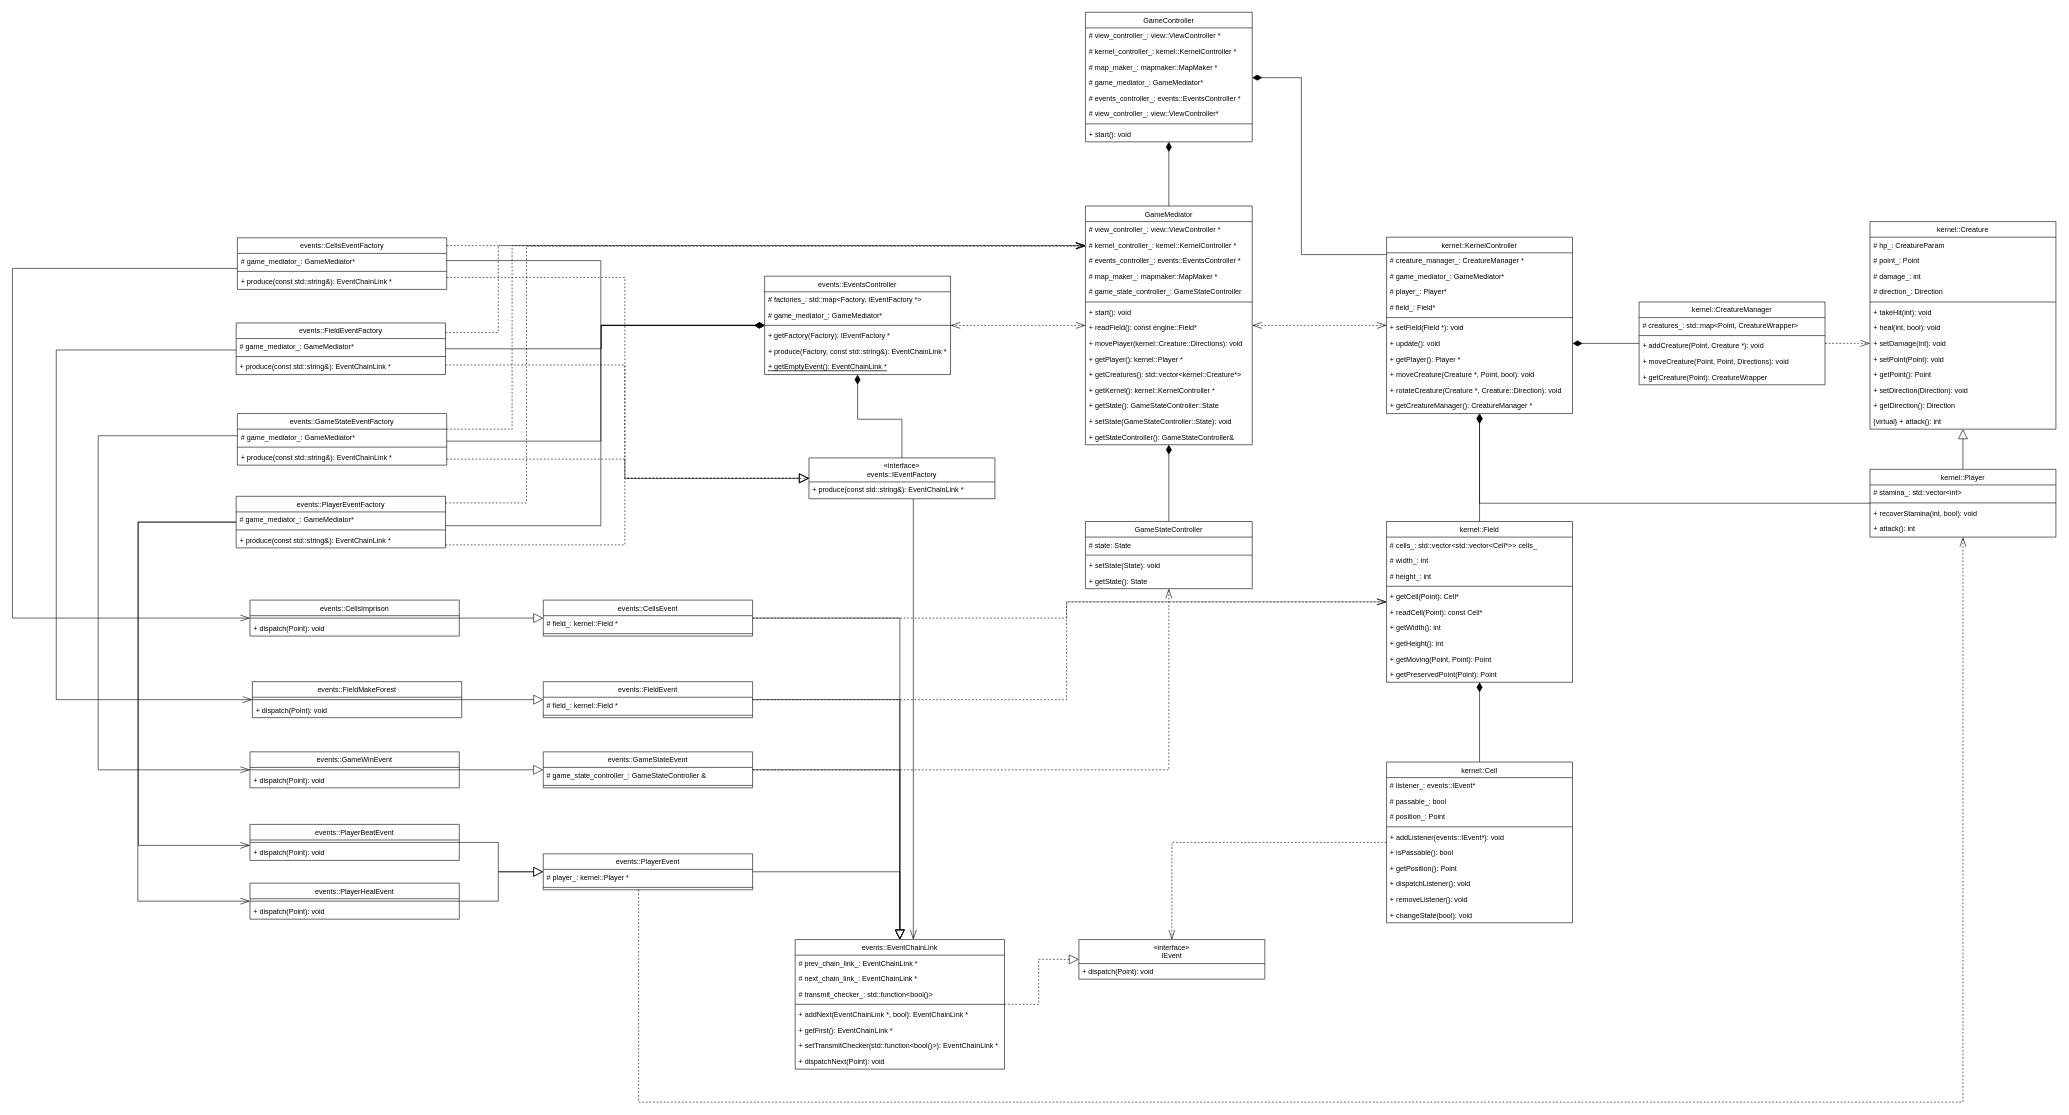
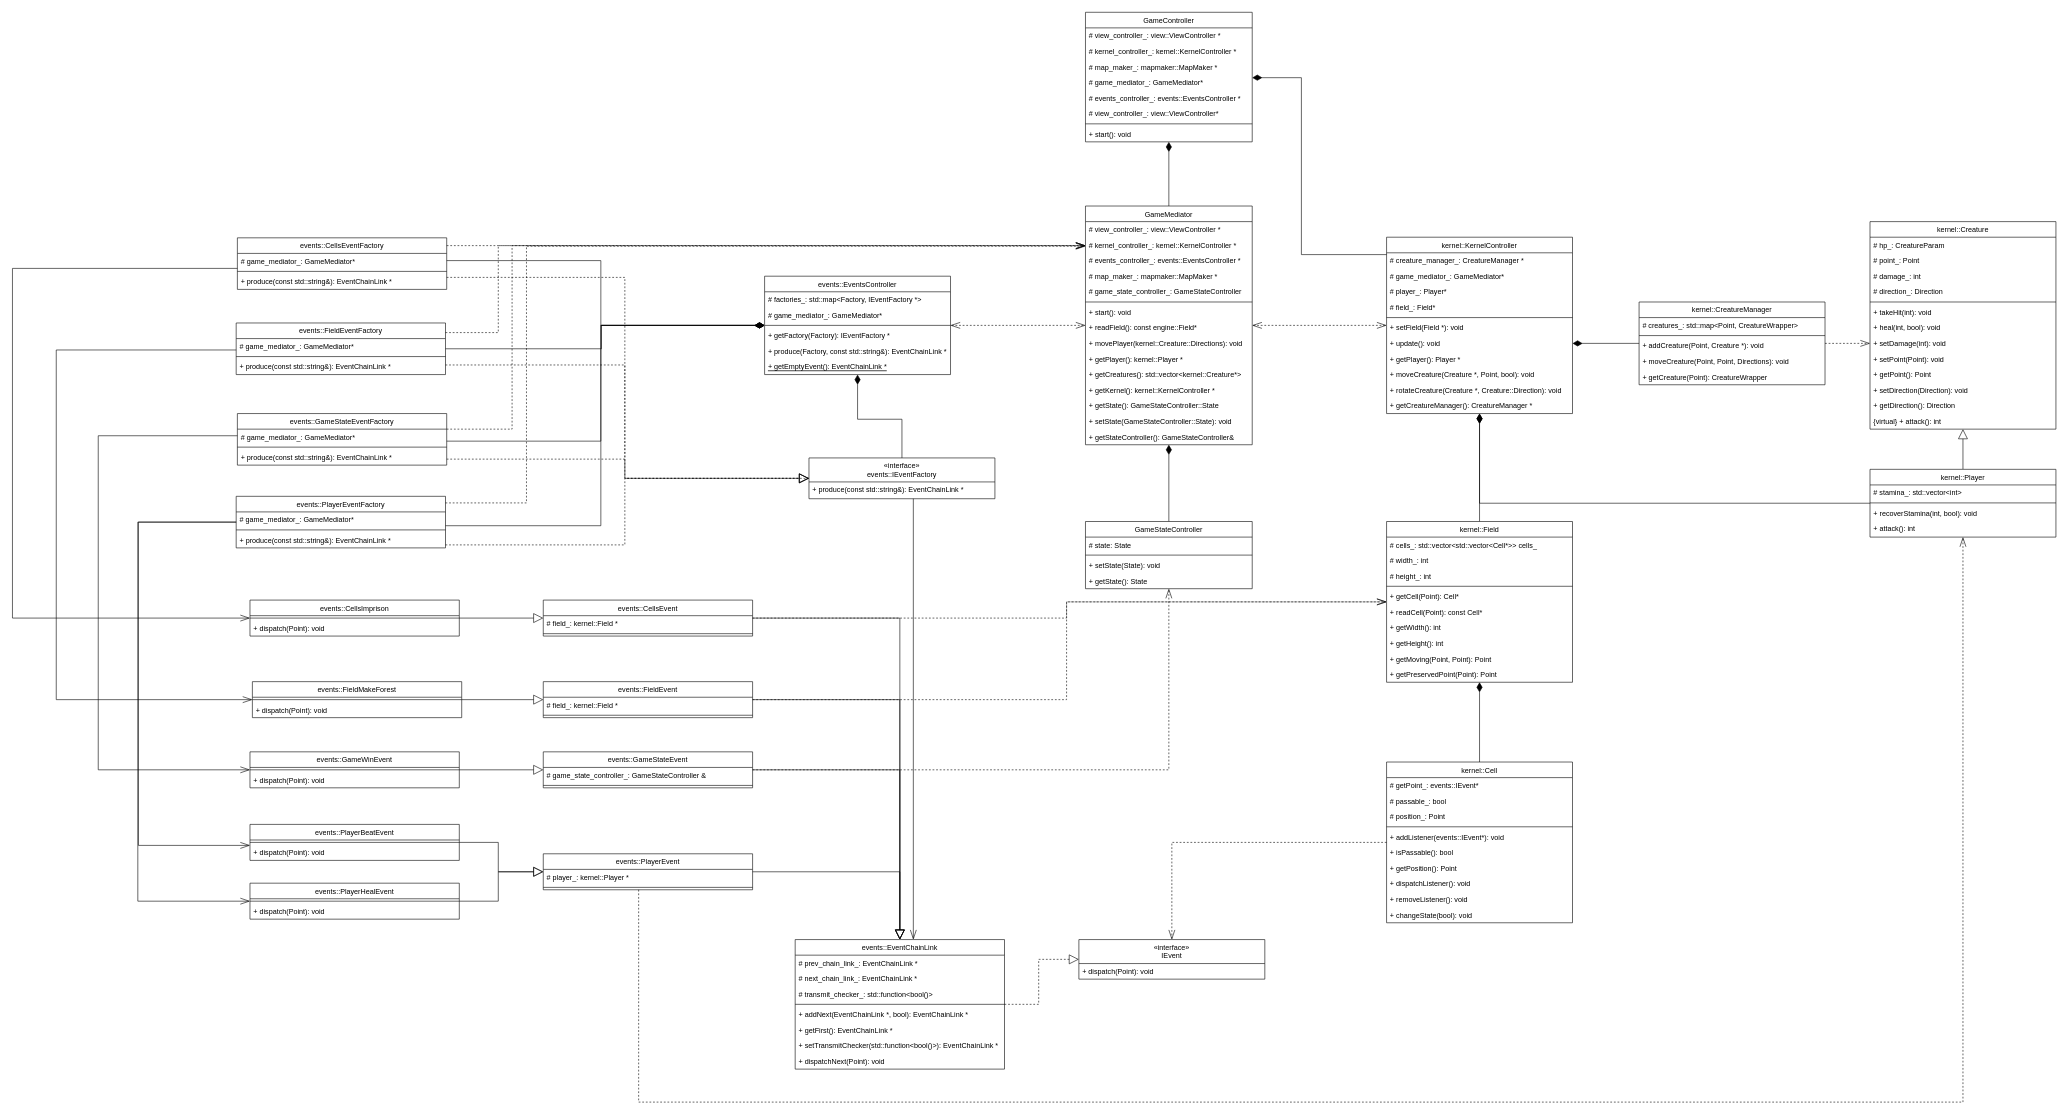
(1440, 786) -> (1441, 786)
